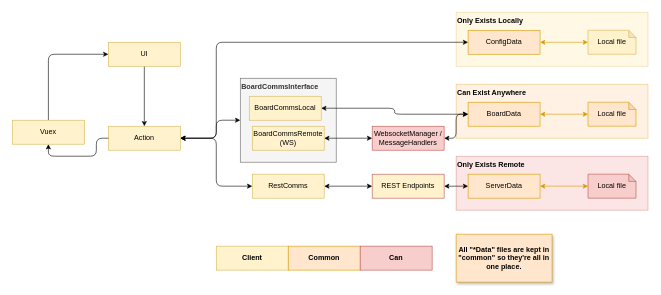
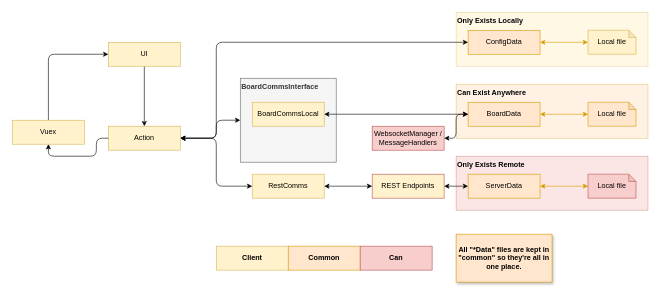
(285, 108) -> (288, 114)
(288, 138) -> none
(366, 138) -> none
